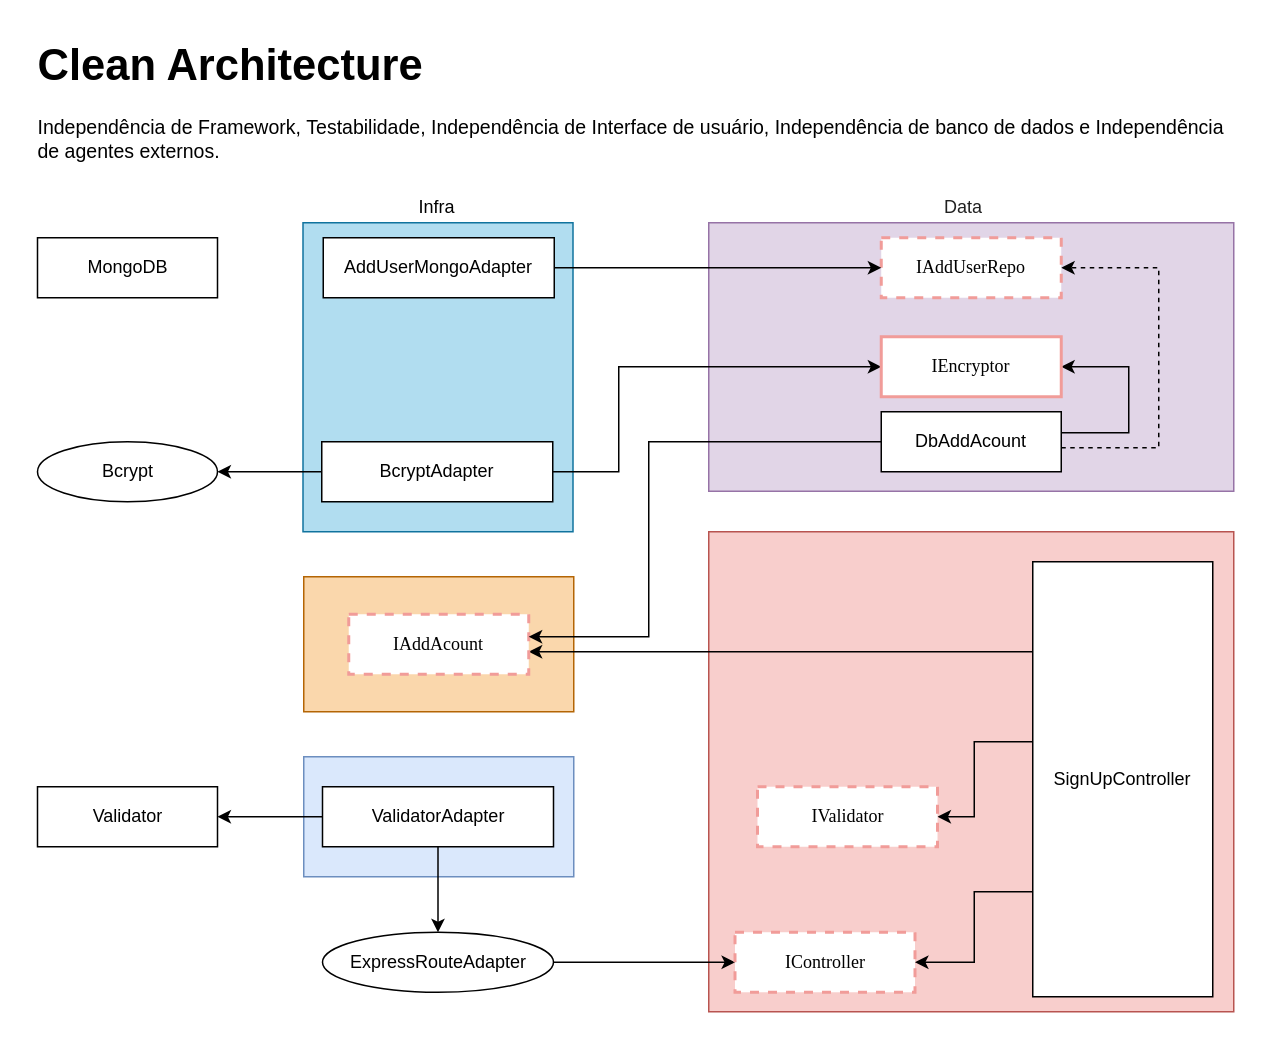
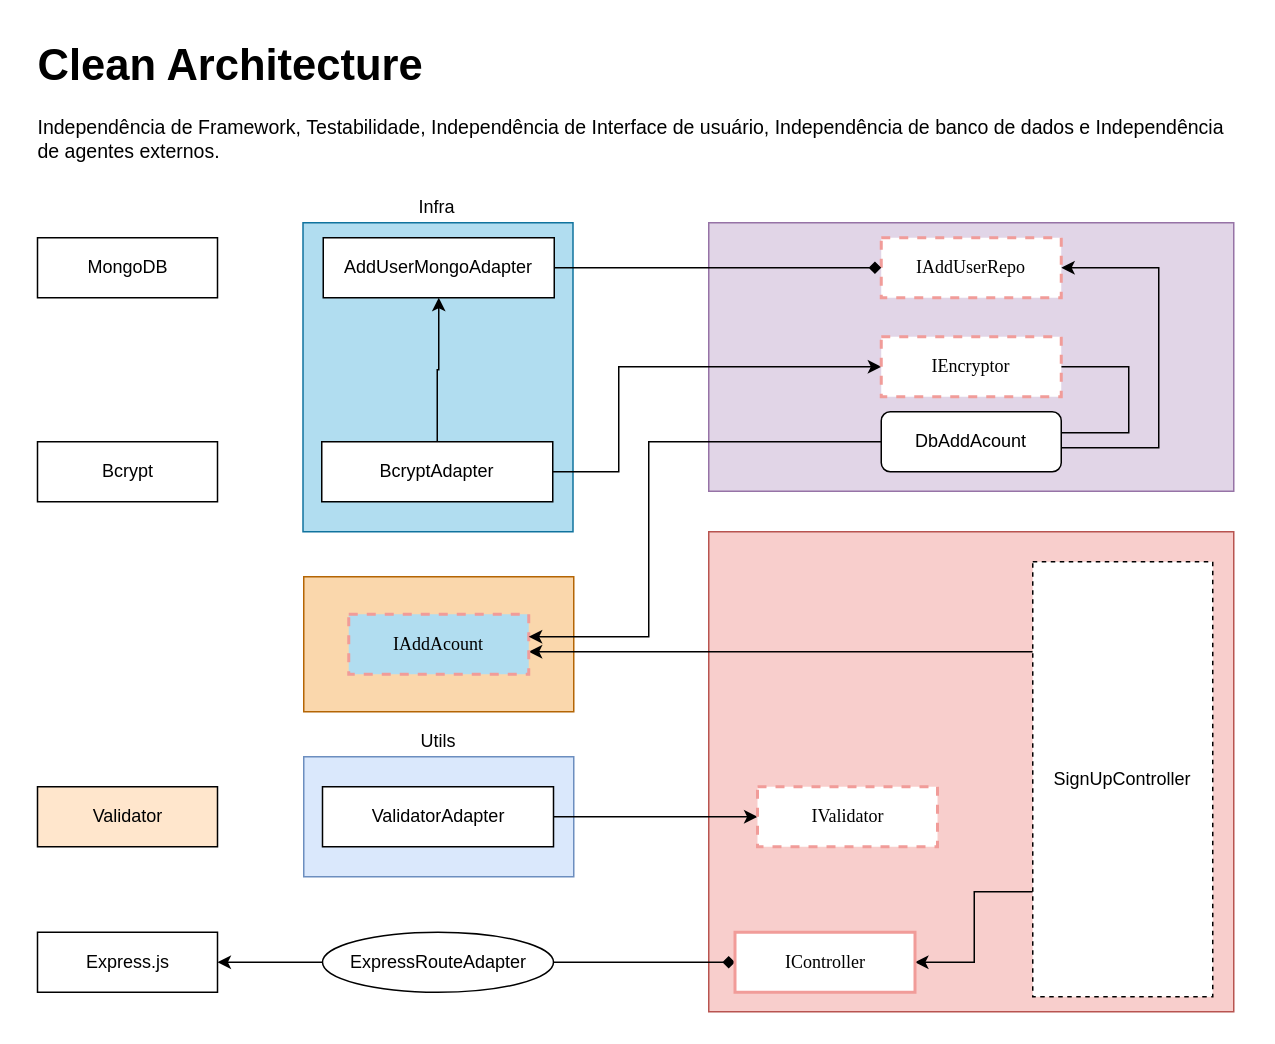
(964, 208) -> none
(870, 268) -> (869, 268)
(1159, 363) -> (1159, 363)
(971, 367) -> (971, 367)
(1073, 367) -> (1068, 367)
(971, 442) -> (971, 442)
(128, 472) -> (128, 472)
(274, 472) -> (437, 375)
(439, 644) -> (439, 644)
none -> (438, 742)
(974, 764) -> none
(1123, 779) -> (1123, 779)
(128, 817) -> (128, 817)
(275, 817) -> none
(438, 884) -> (651, 817)
none -> (128, 962)
none -> (275, 962)
(723, 962) -> (722, 962)
(825, 962) -> (825, 962)
